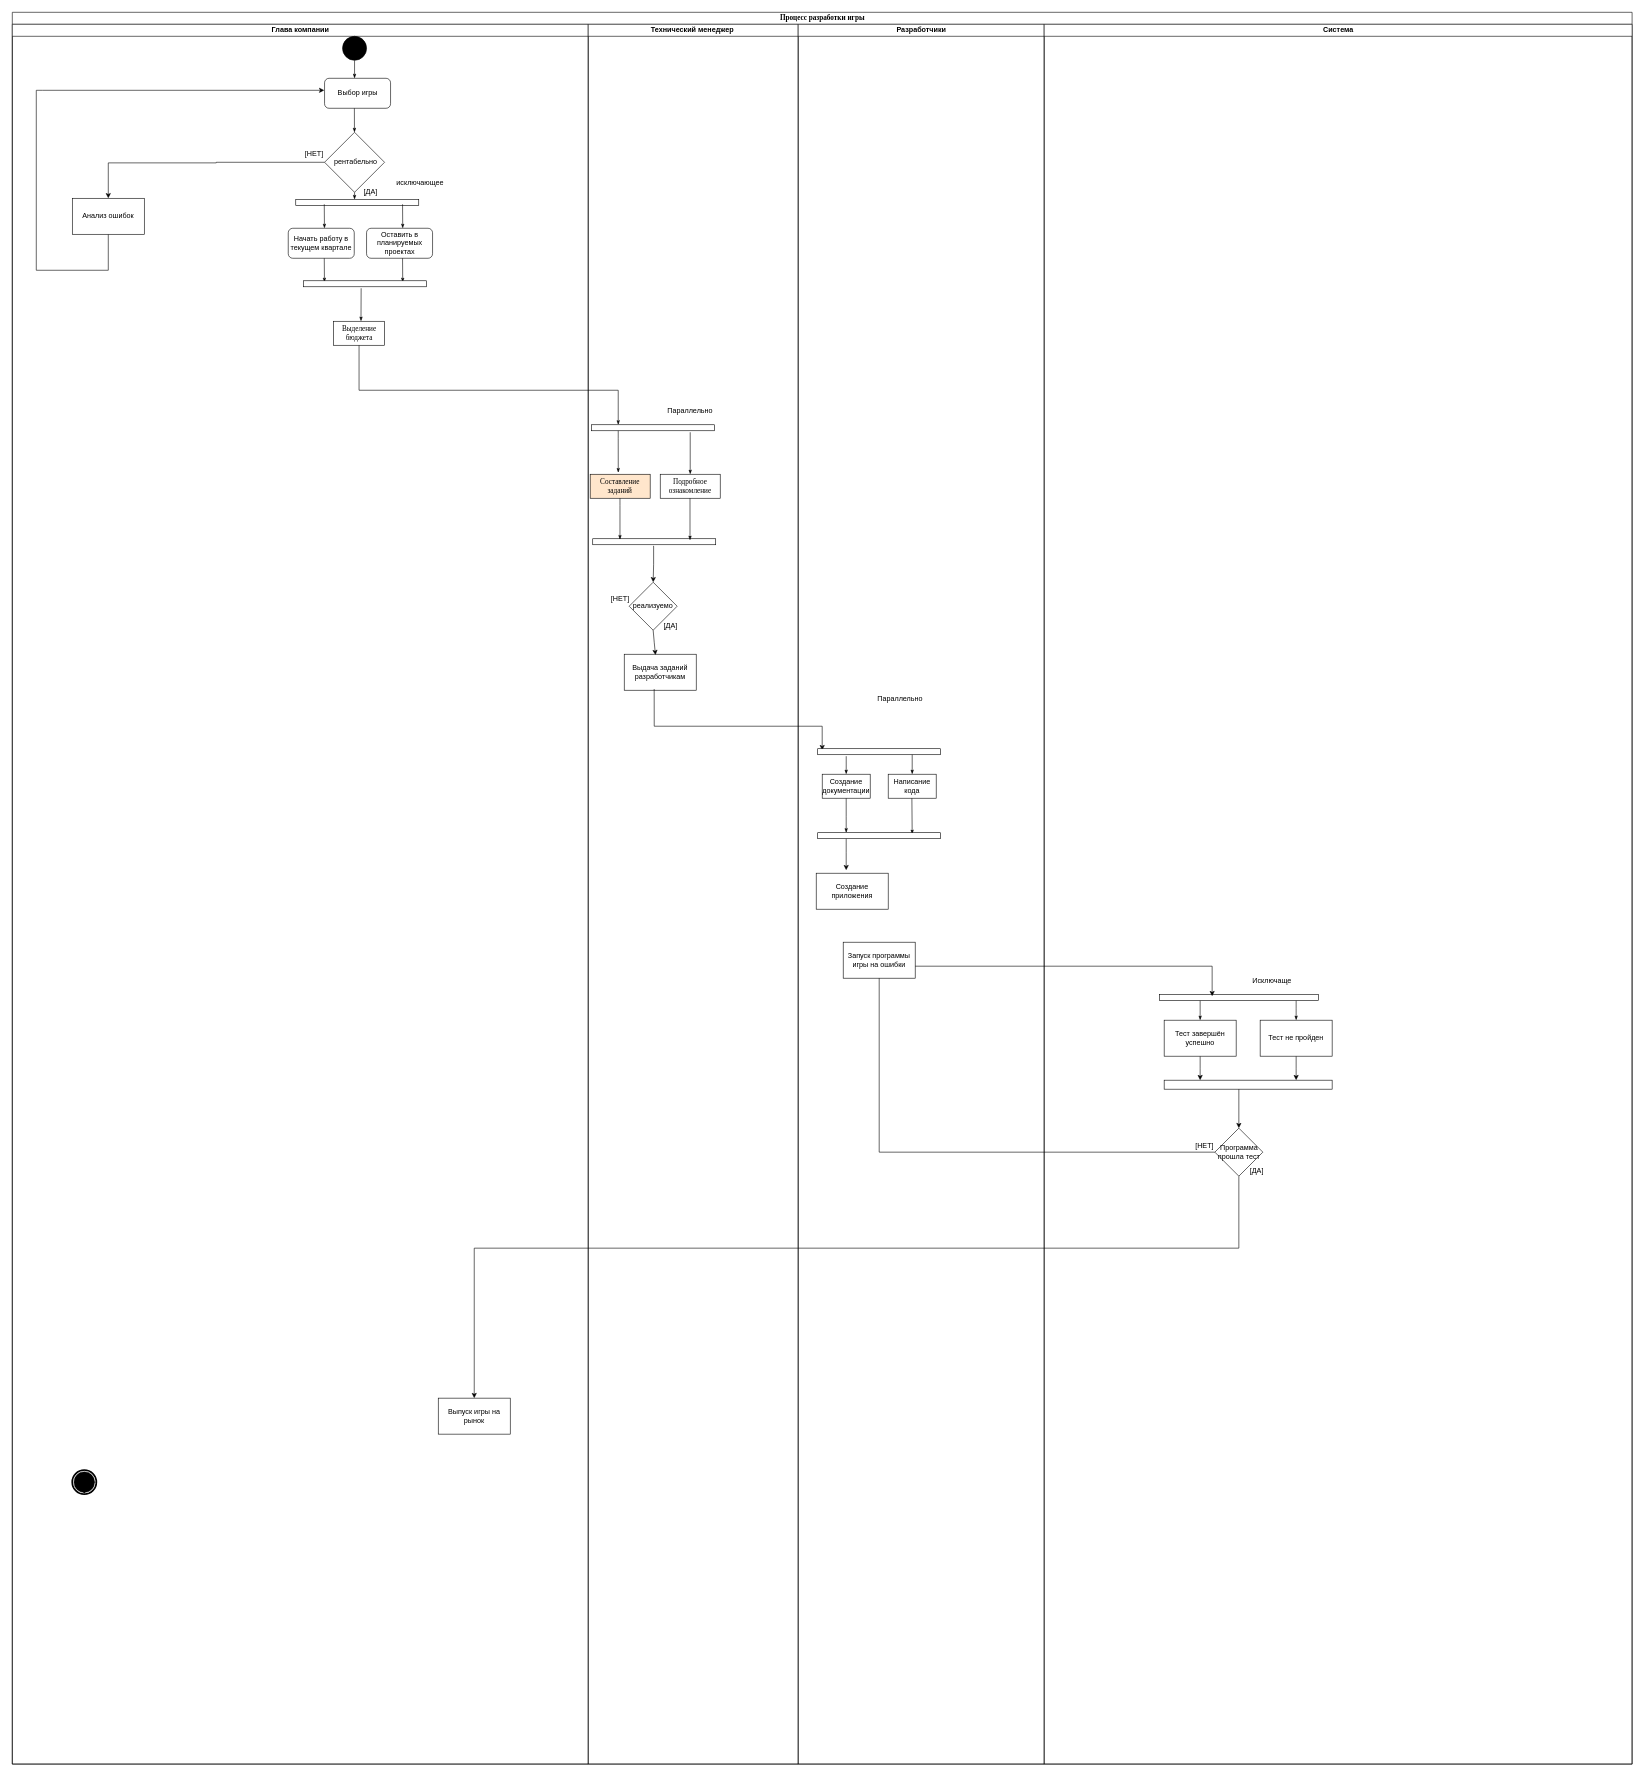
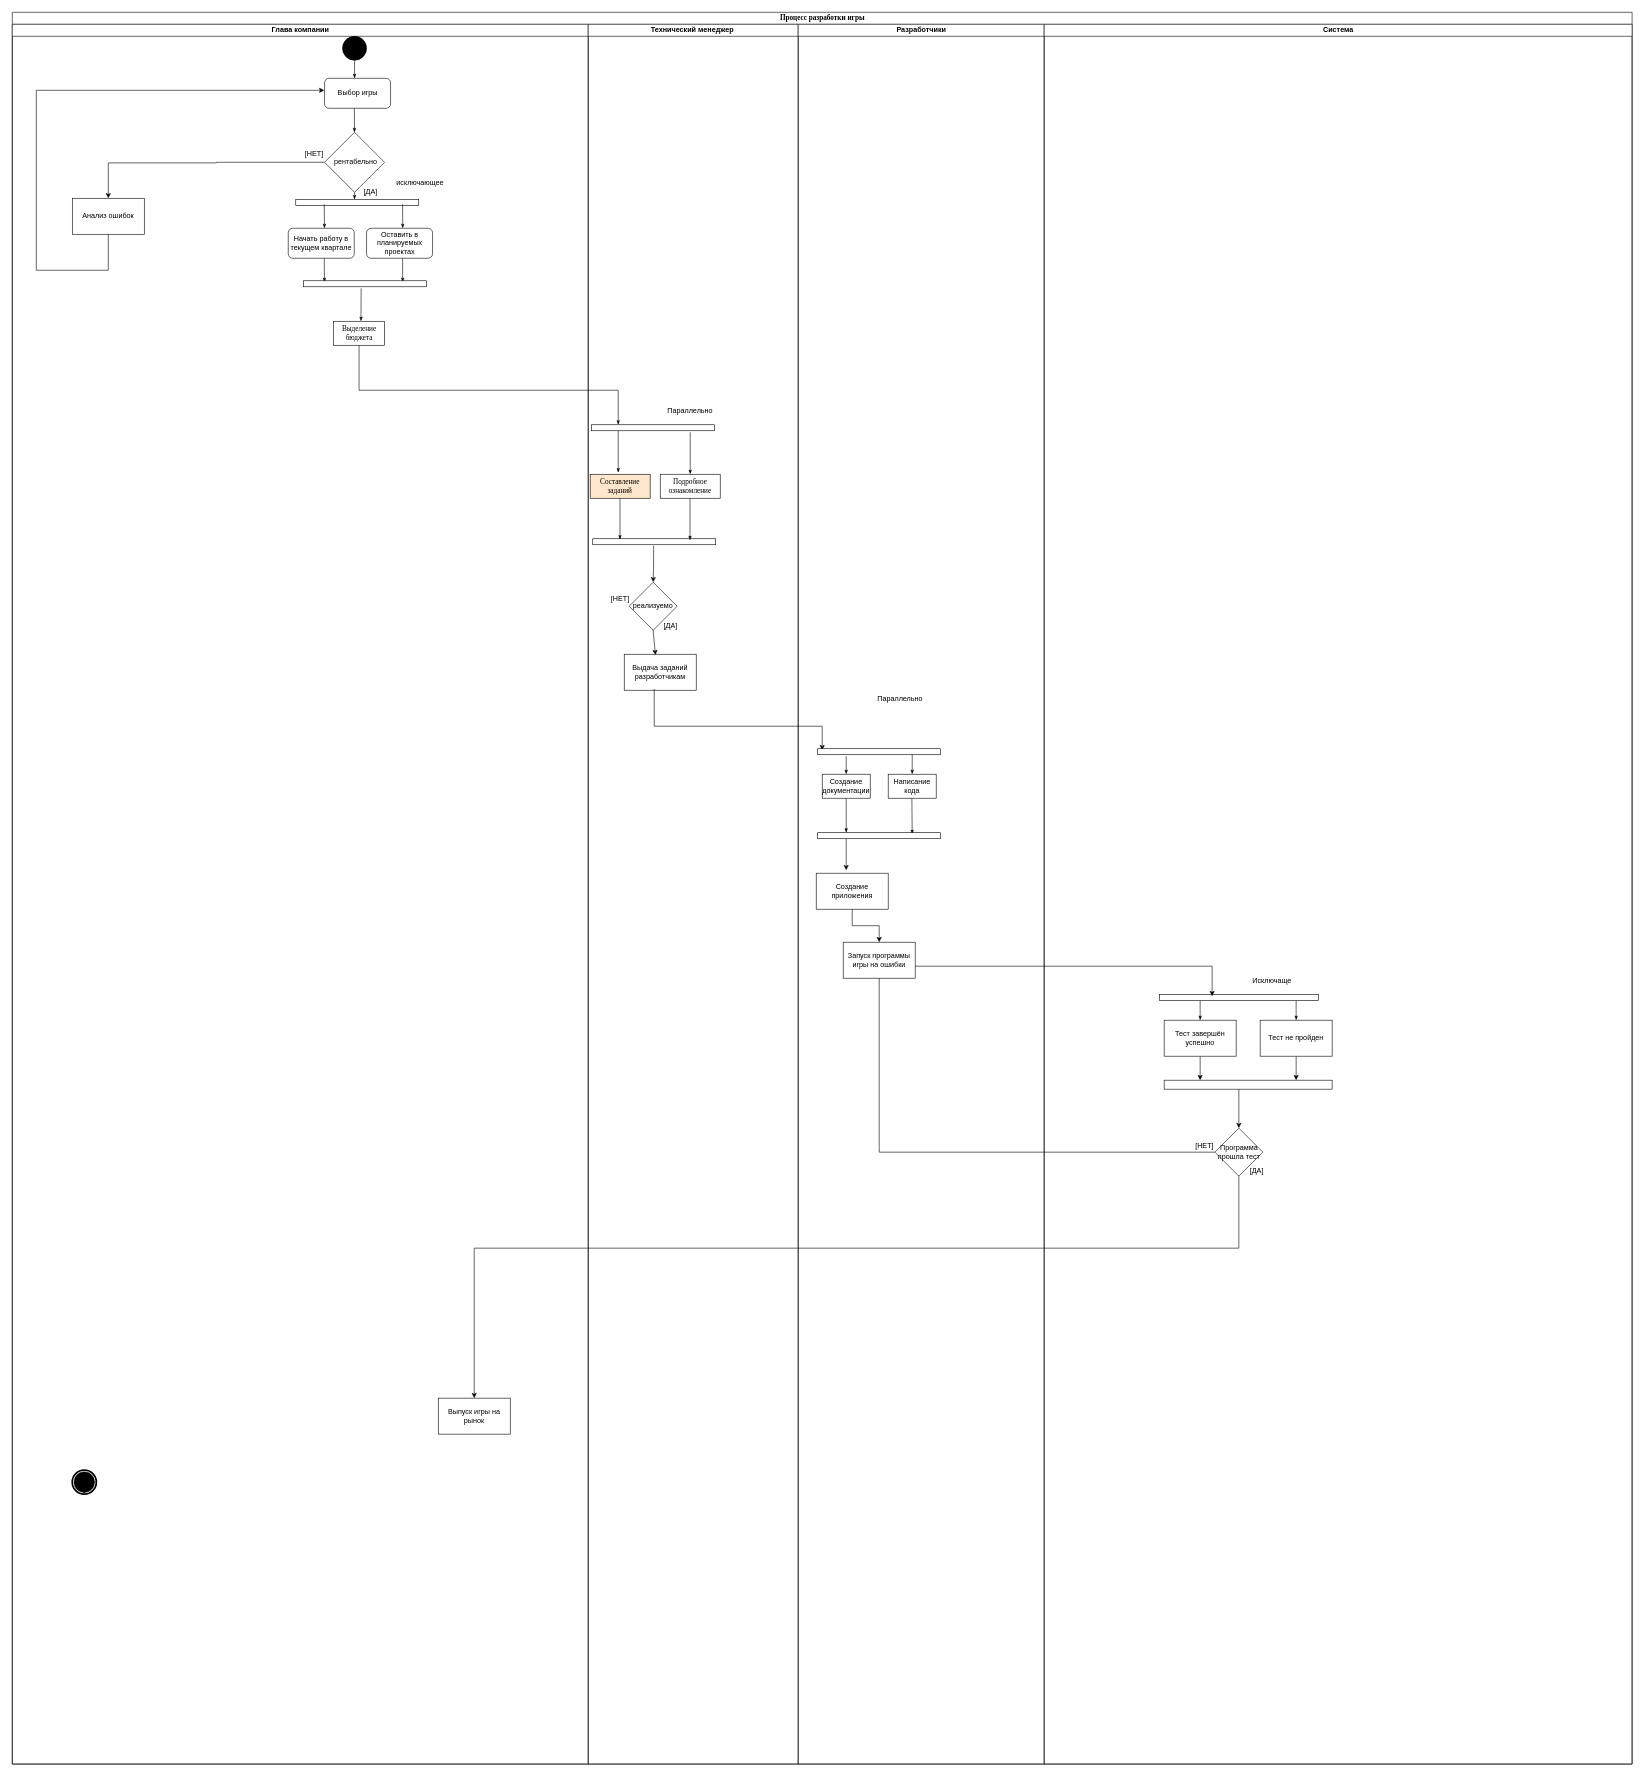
none -> (852, 925)
